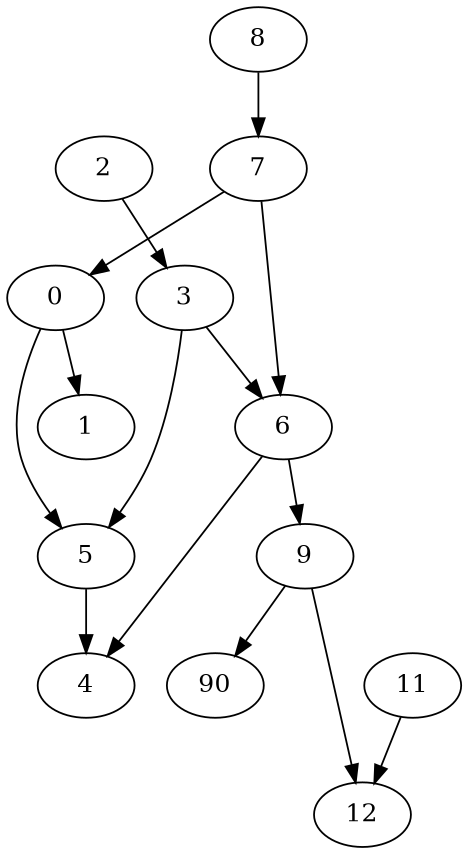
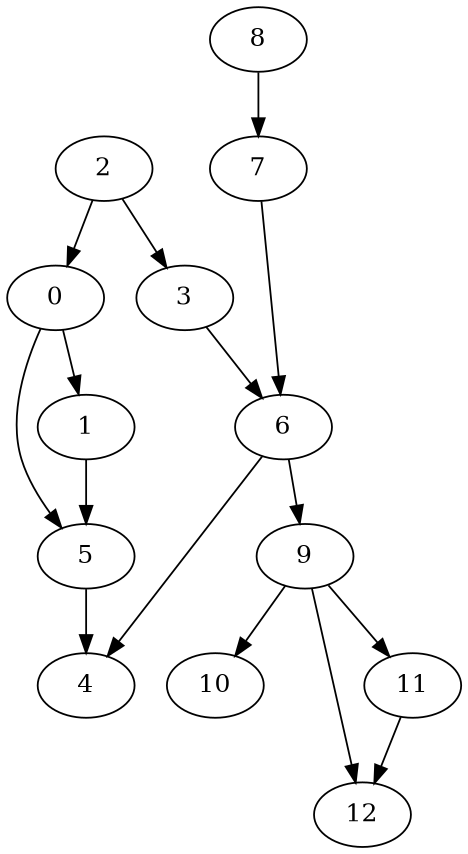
(165, 228) -> (83, 225)
(163, 425) -> (86, 483)
none -> (353, 614)
(215, 685) -> (215, 685)
